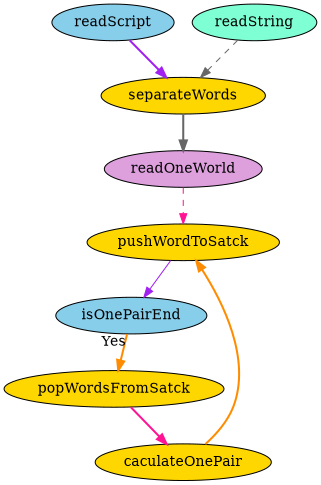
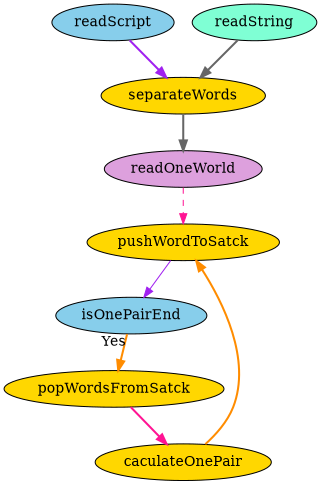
(223, 55) -> (223, 55)
